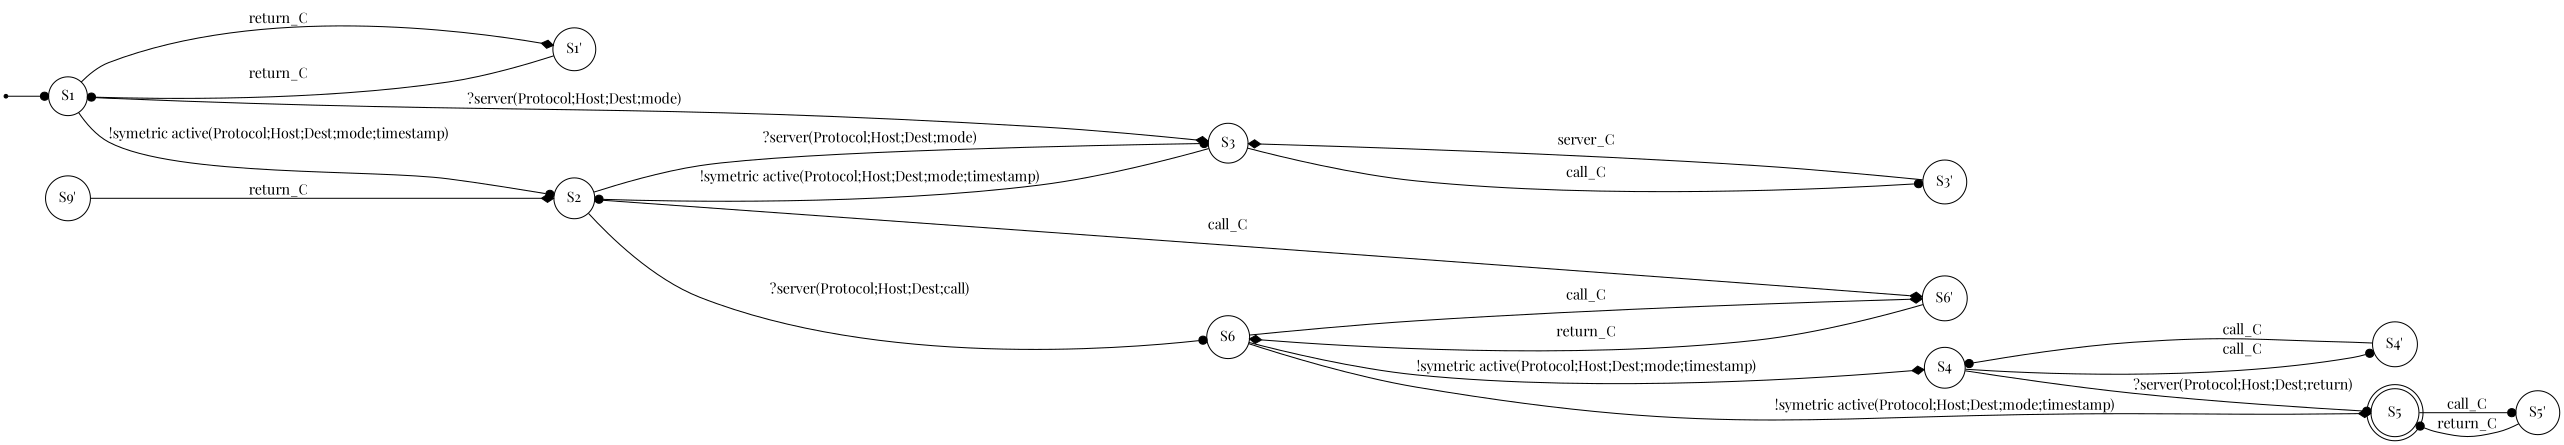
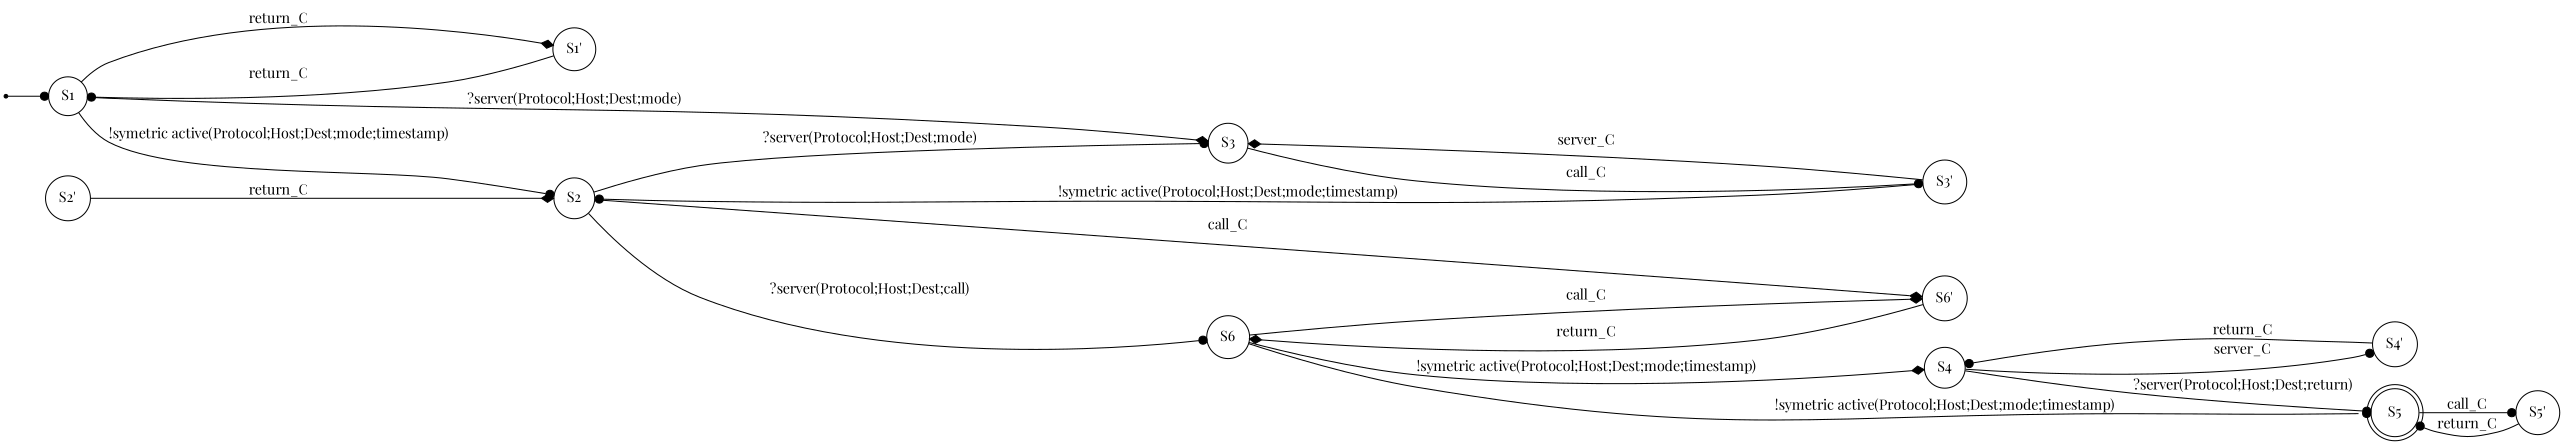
(908, 196) -> (1263, 202)
(68, 198) -> (68, 198)
(2243, 331) -> (2243, 331)
(2243, 350) -> (2243, 350)
(1800, 420) -> (1800, 420)
